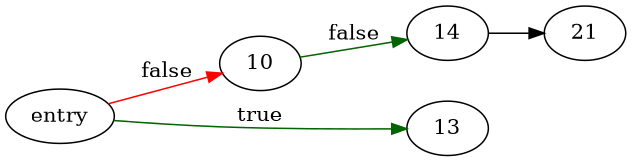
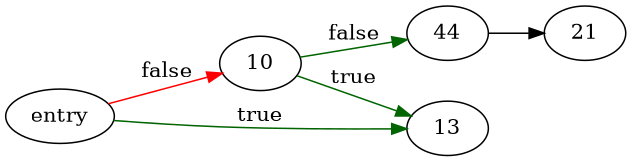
(448, 33) -> (448, 33)
none -> (347, 93)
